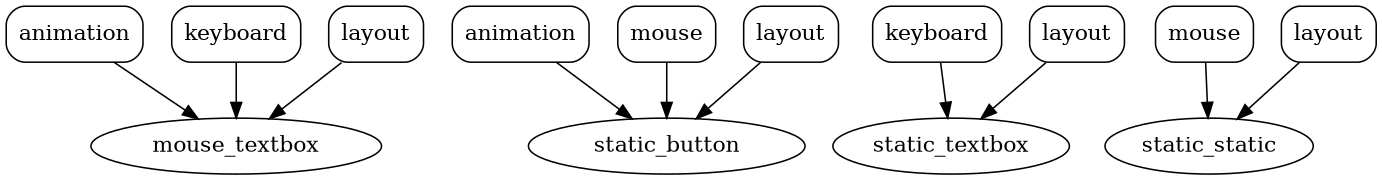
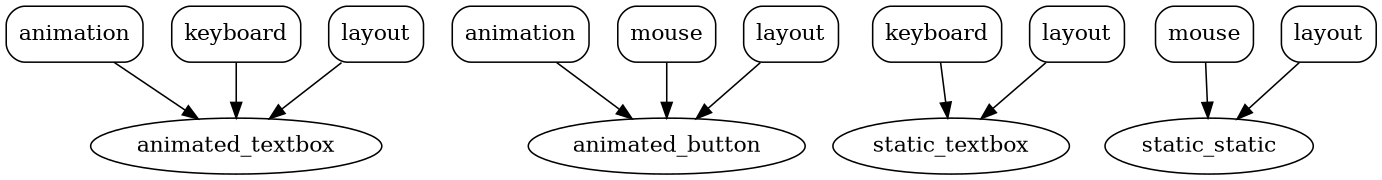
(236, 146) -> (236, 146)
(667, 146) -> (667, 146)
